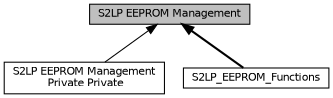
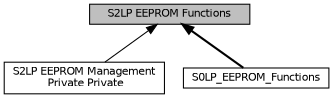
(170, 14) -> (170, 14)
(256, 78) -> (256, 78)
